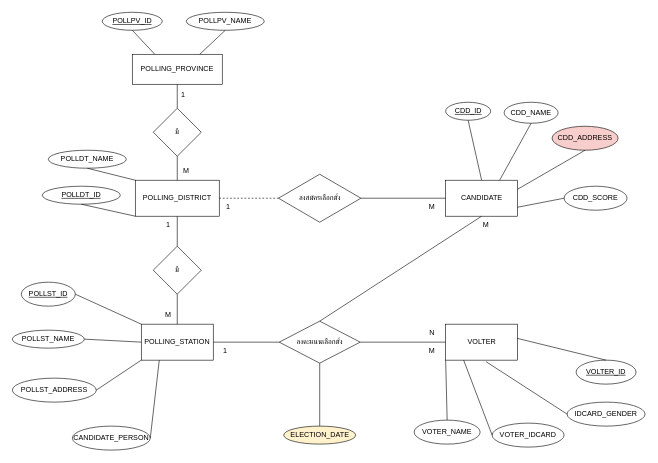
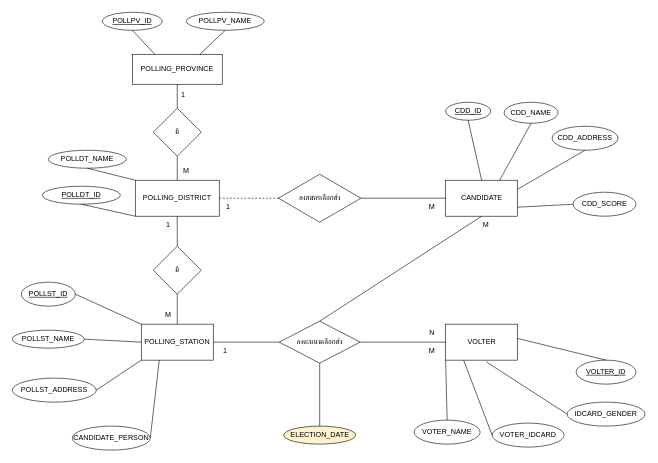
(585, 138) -> (585, 138)
(596, 198) -> (605, 204)
